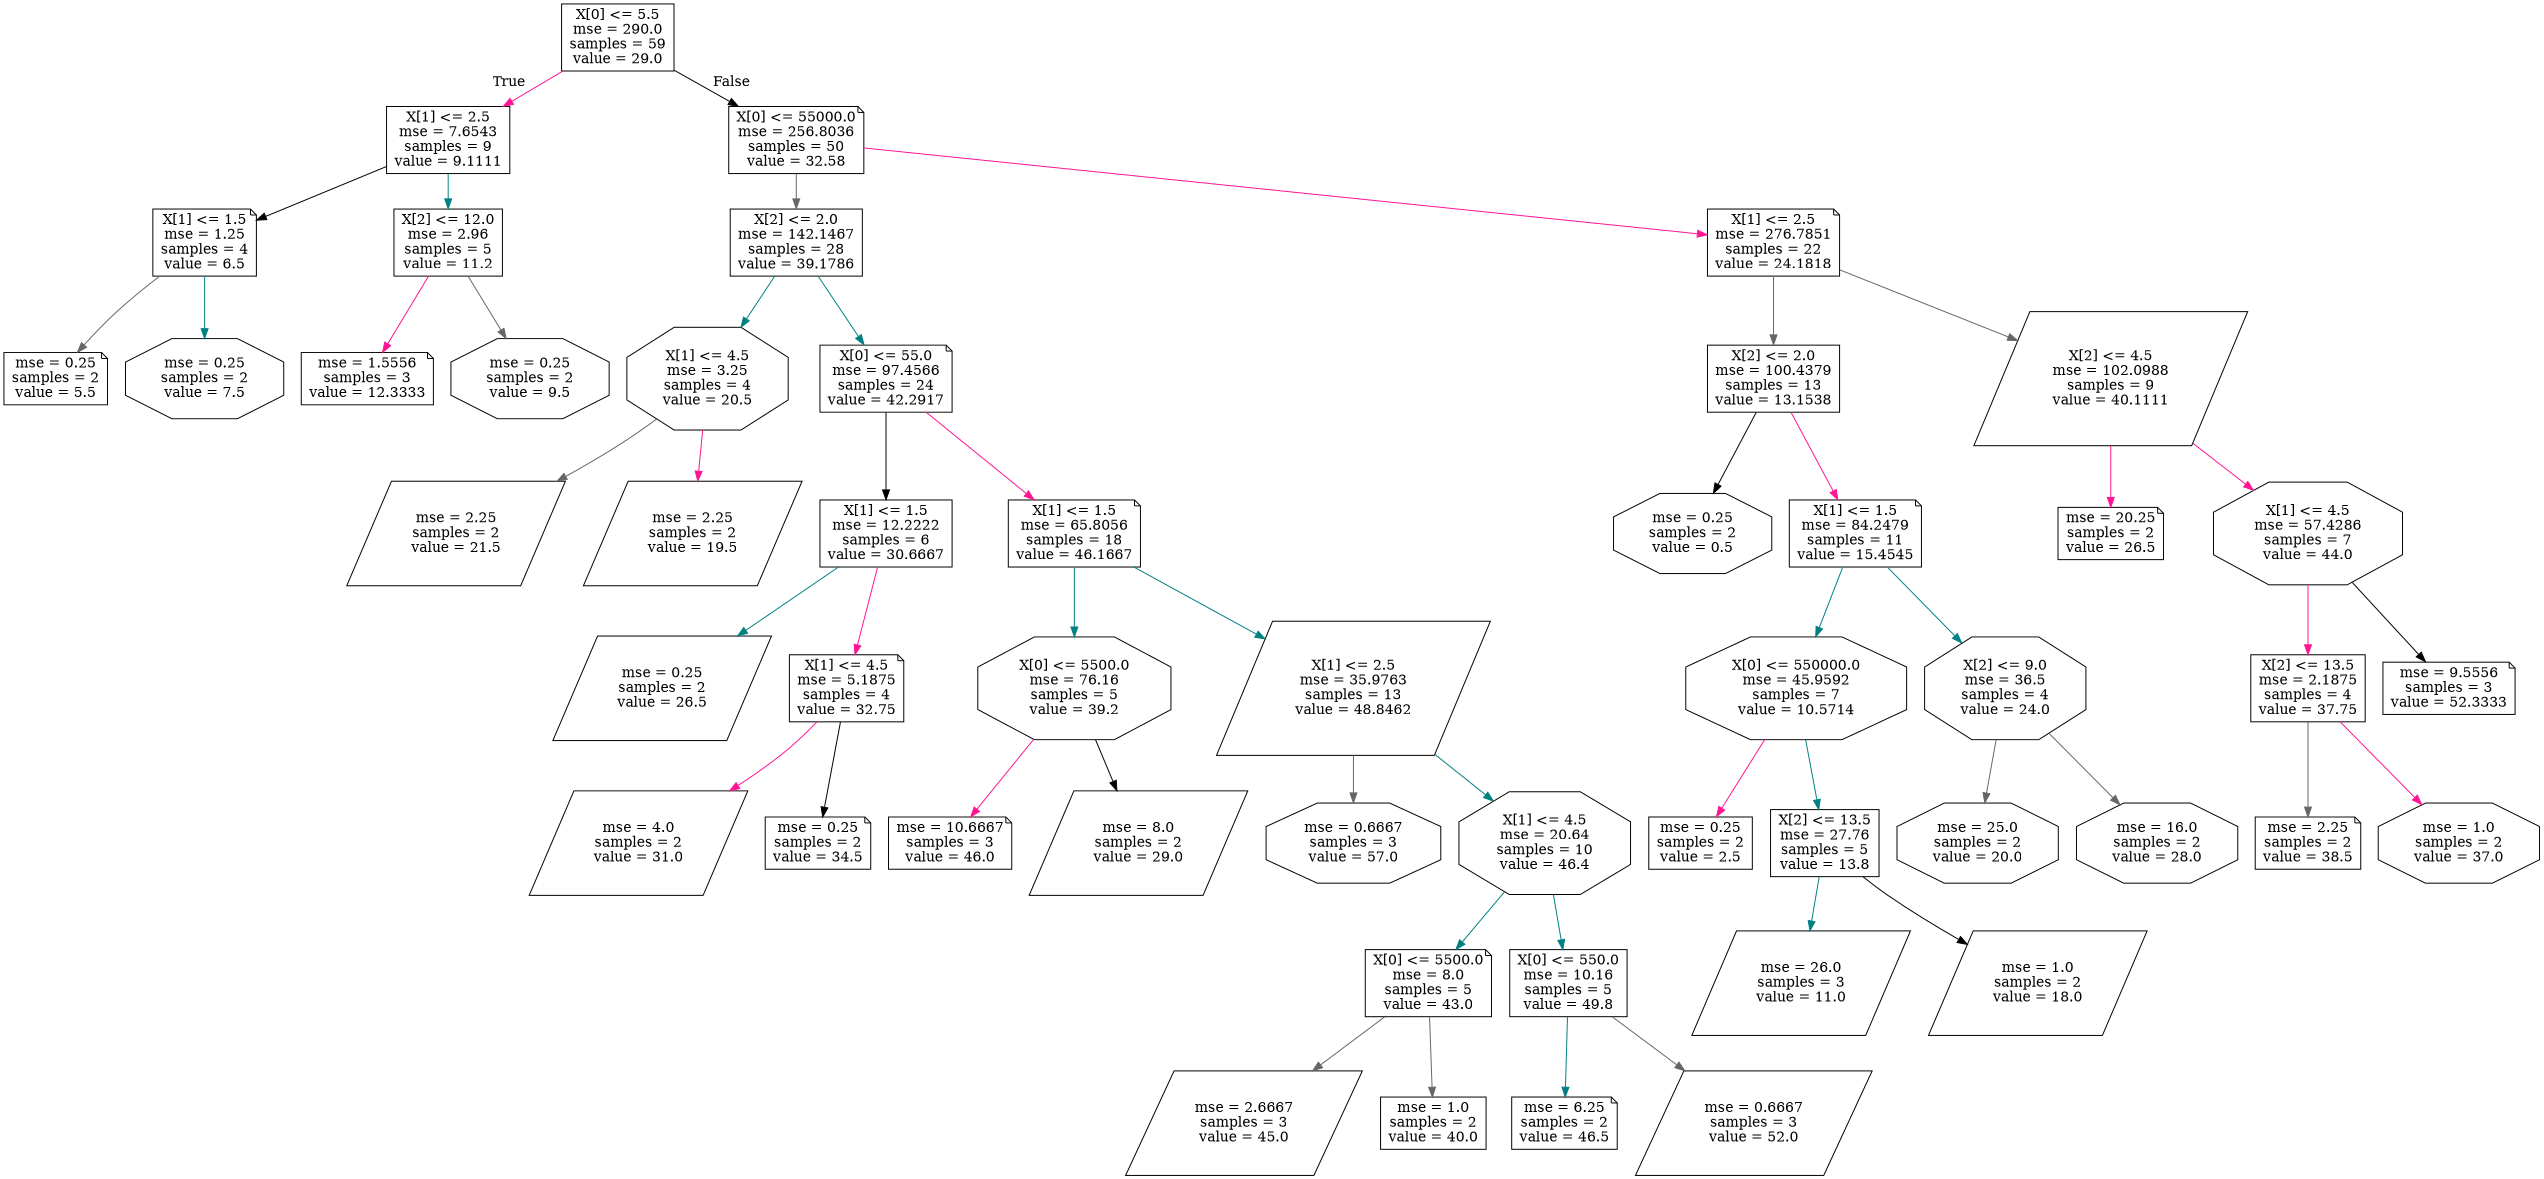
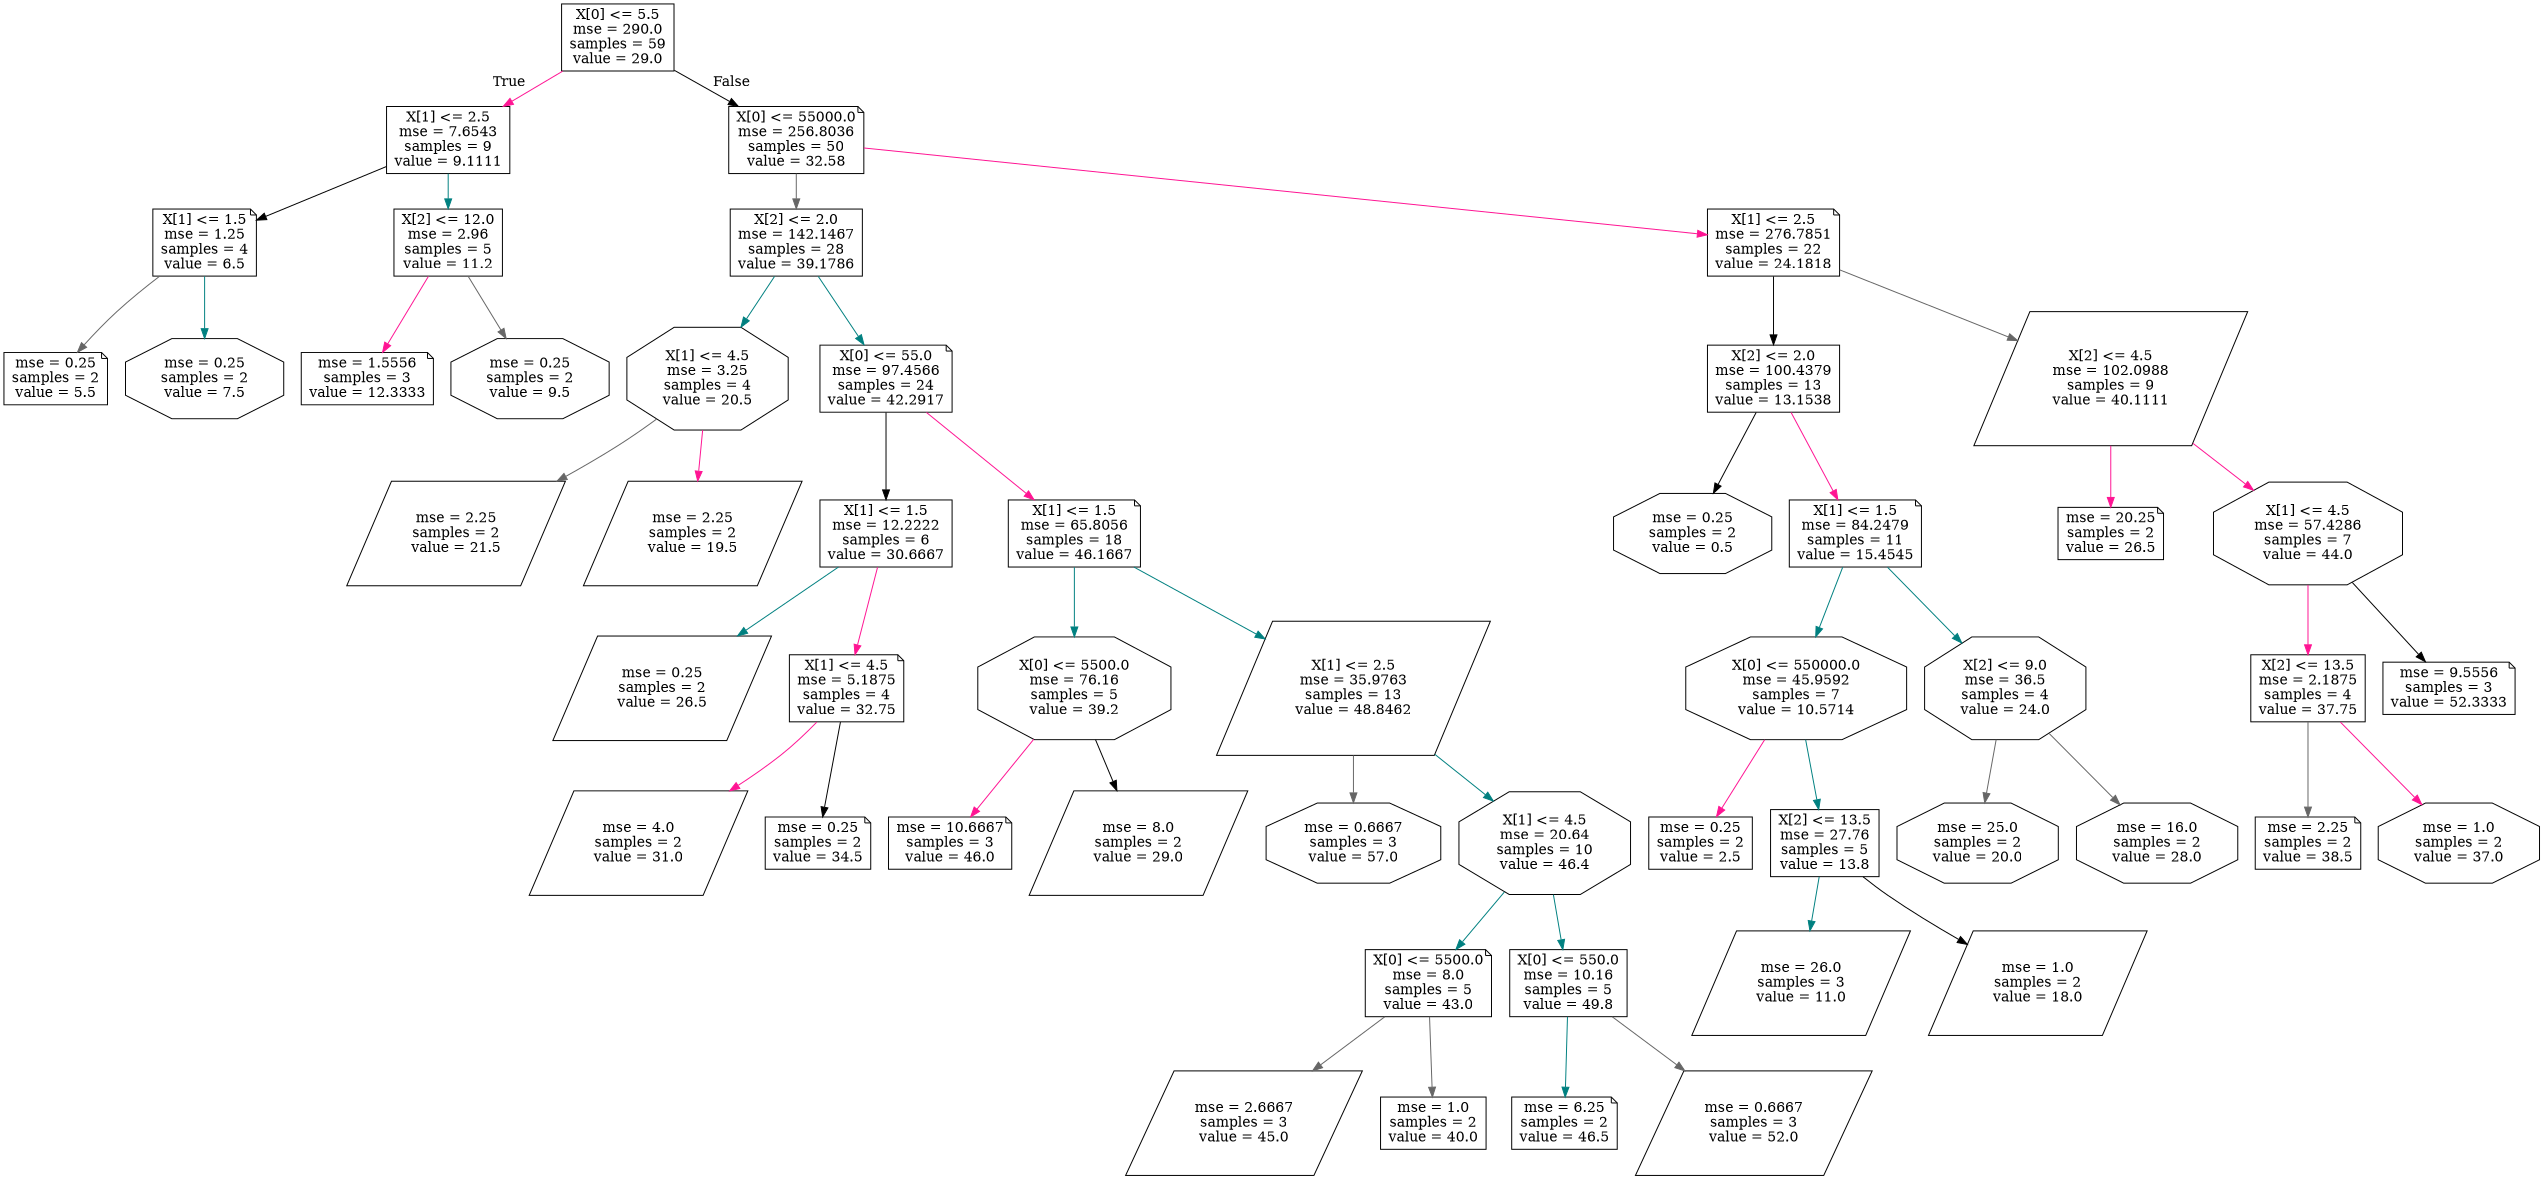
(1774, 306) -> (1774, 306)
